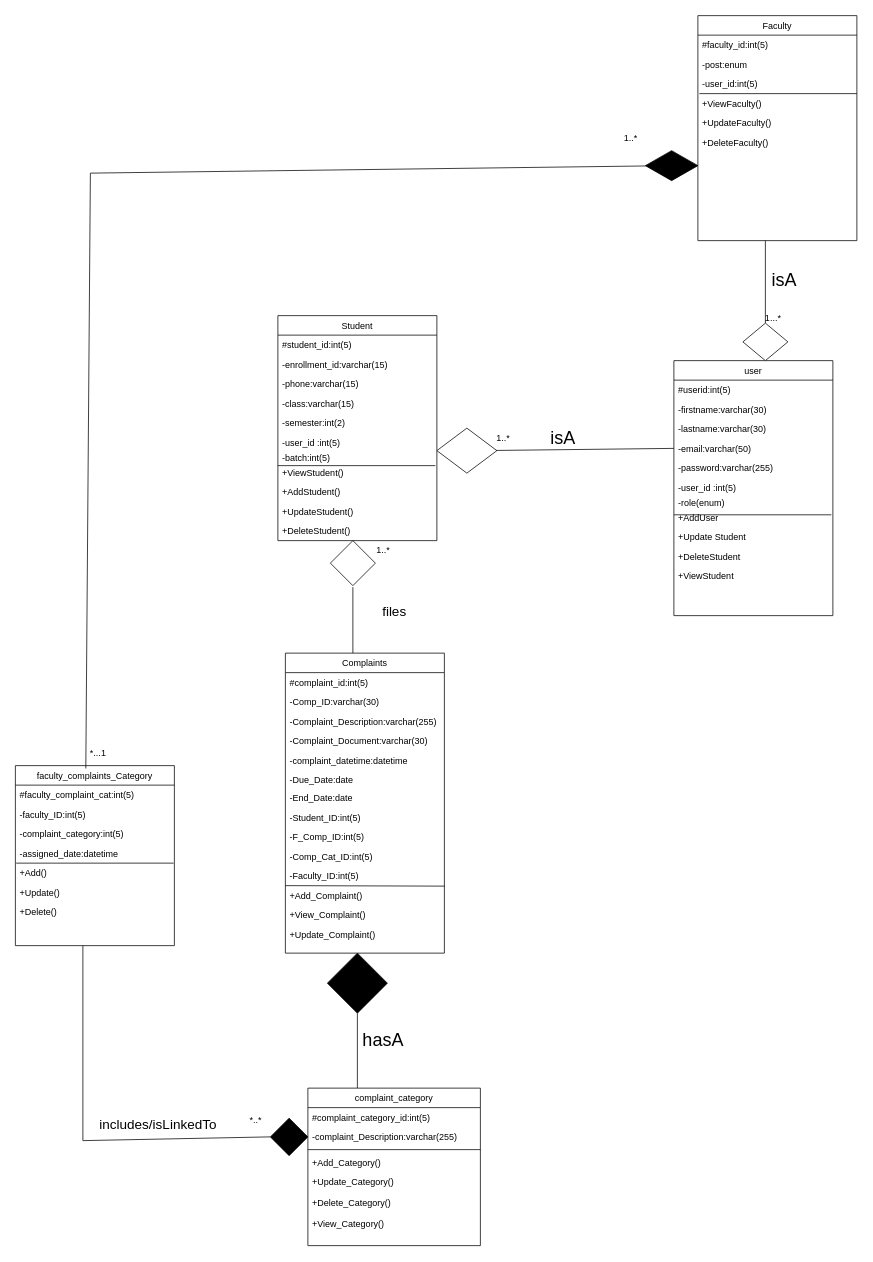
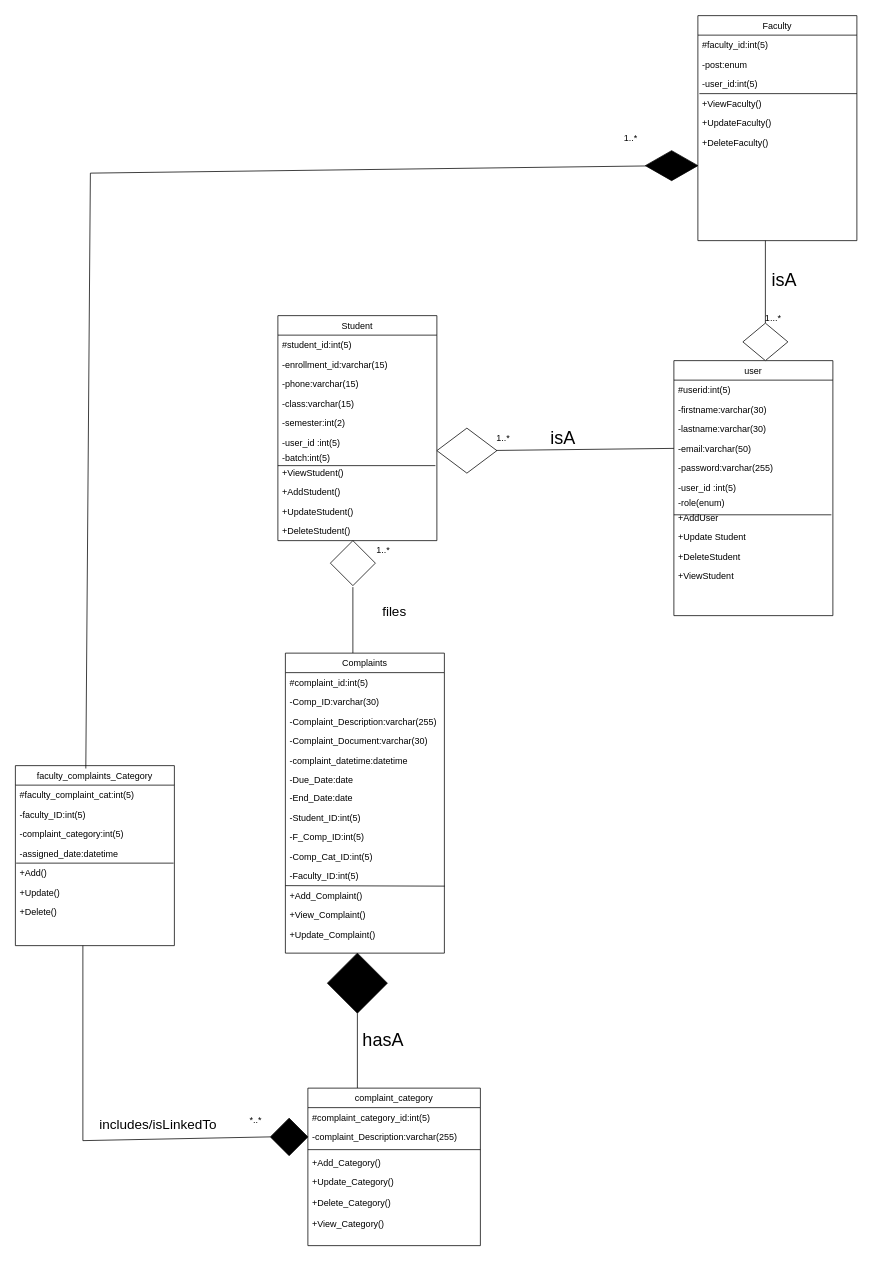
(98, 753) -> none
